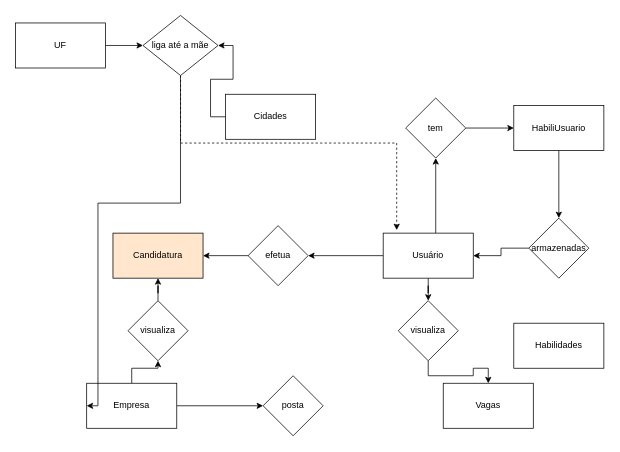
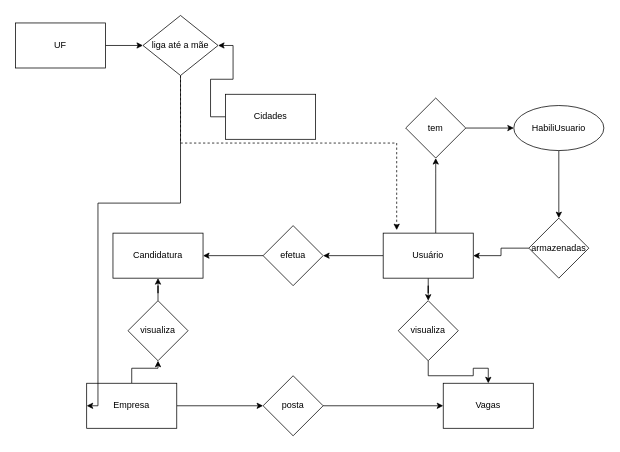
(558, 128) -> (558, 128)
(158, 255) -> (158, 255)
(278, 255) -> (293, 255)
(558, 345) -> none
none -> (380, 405)
